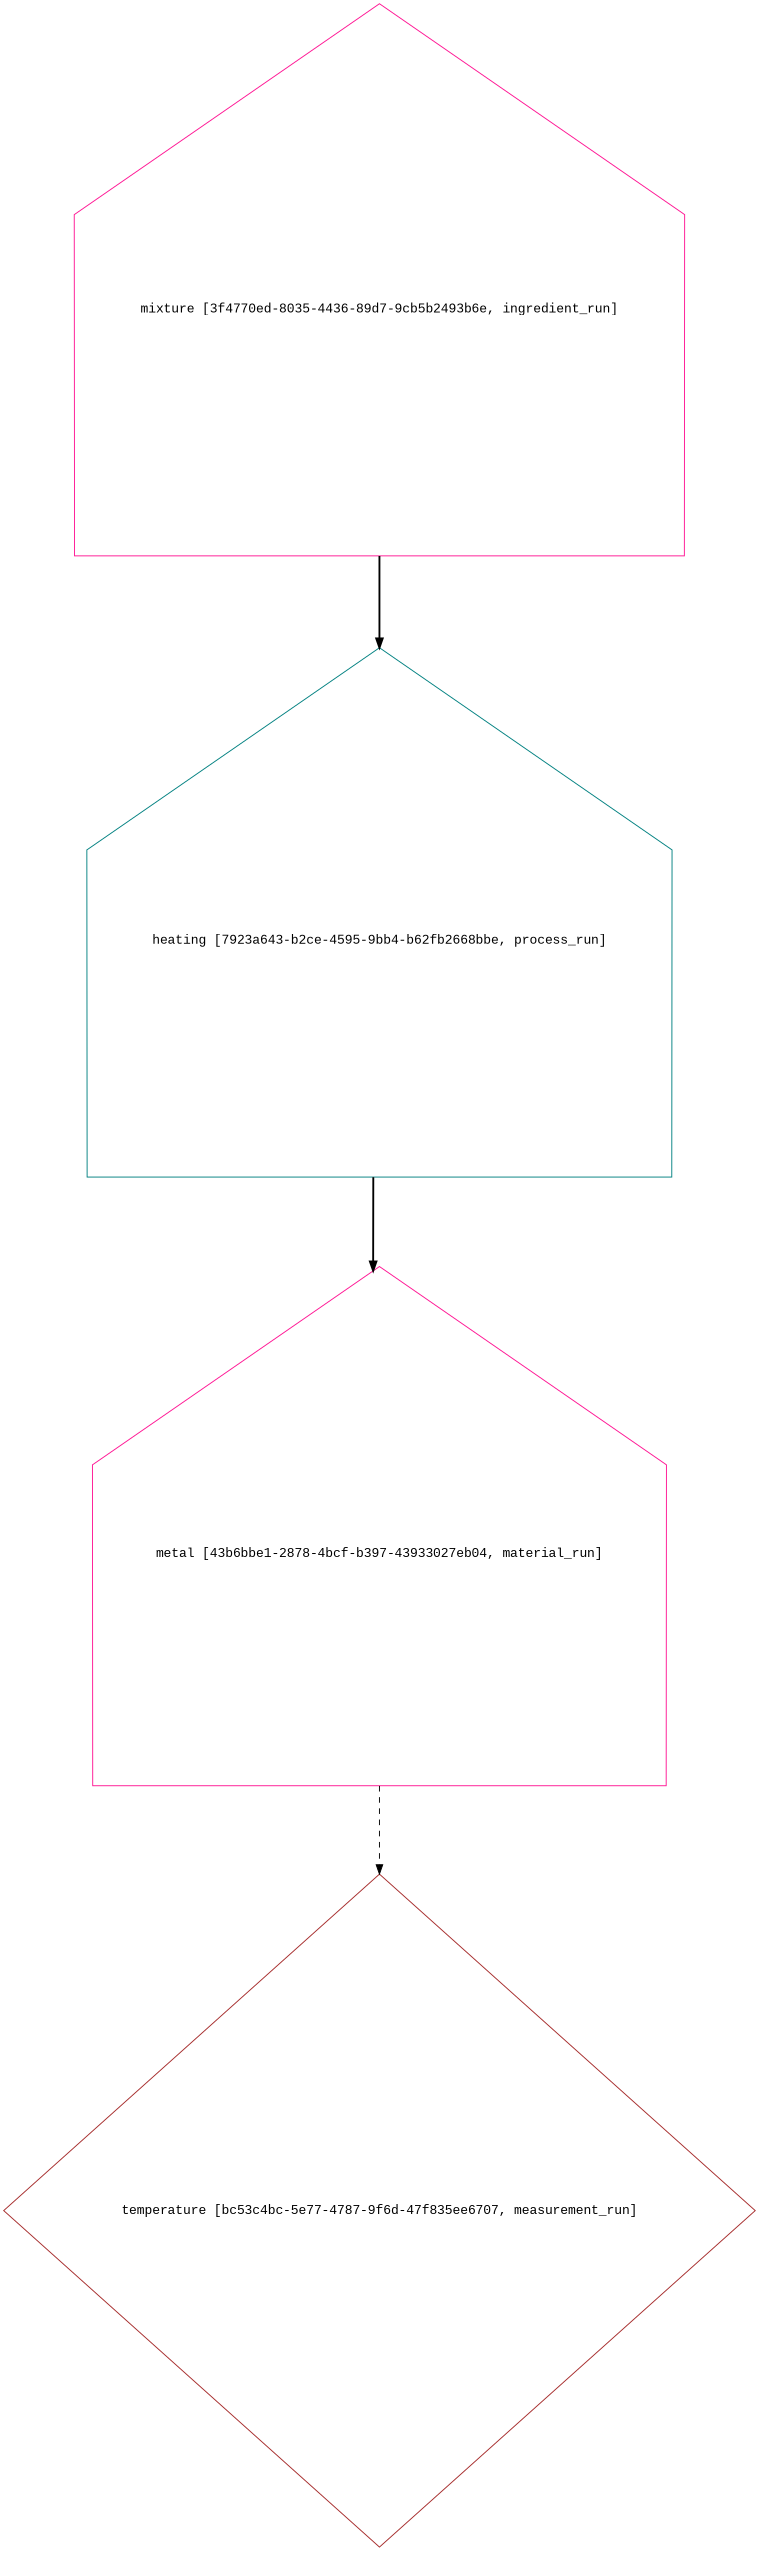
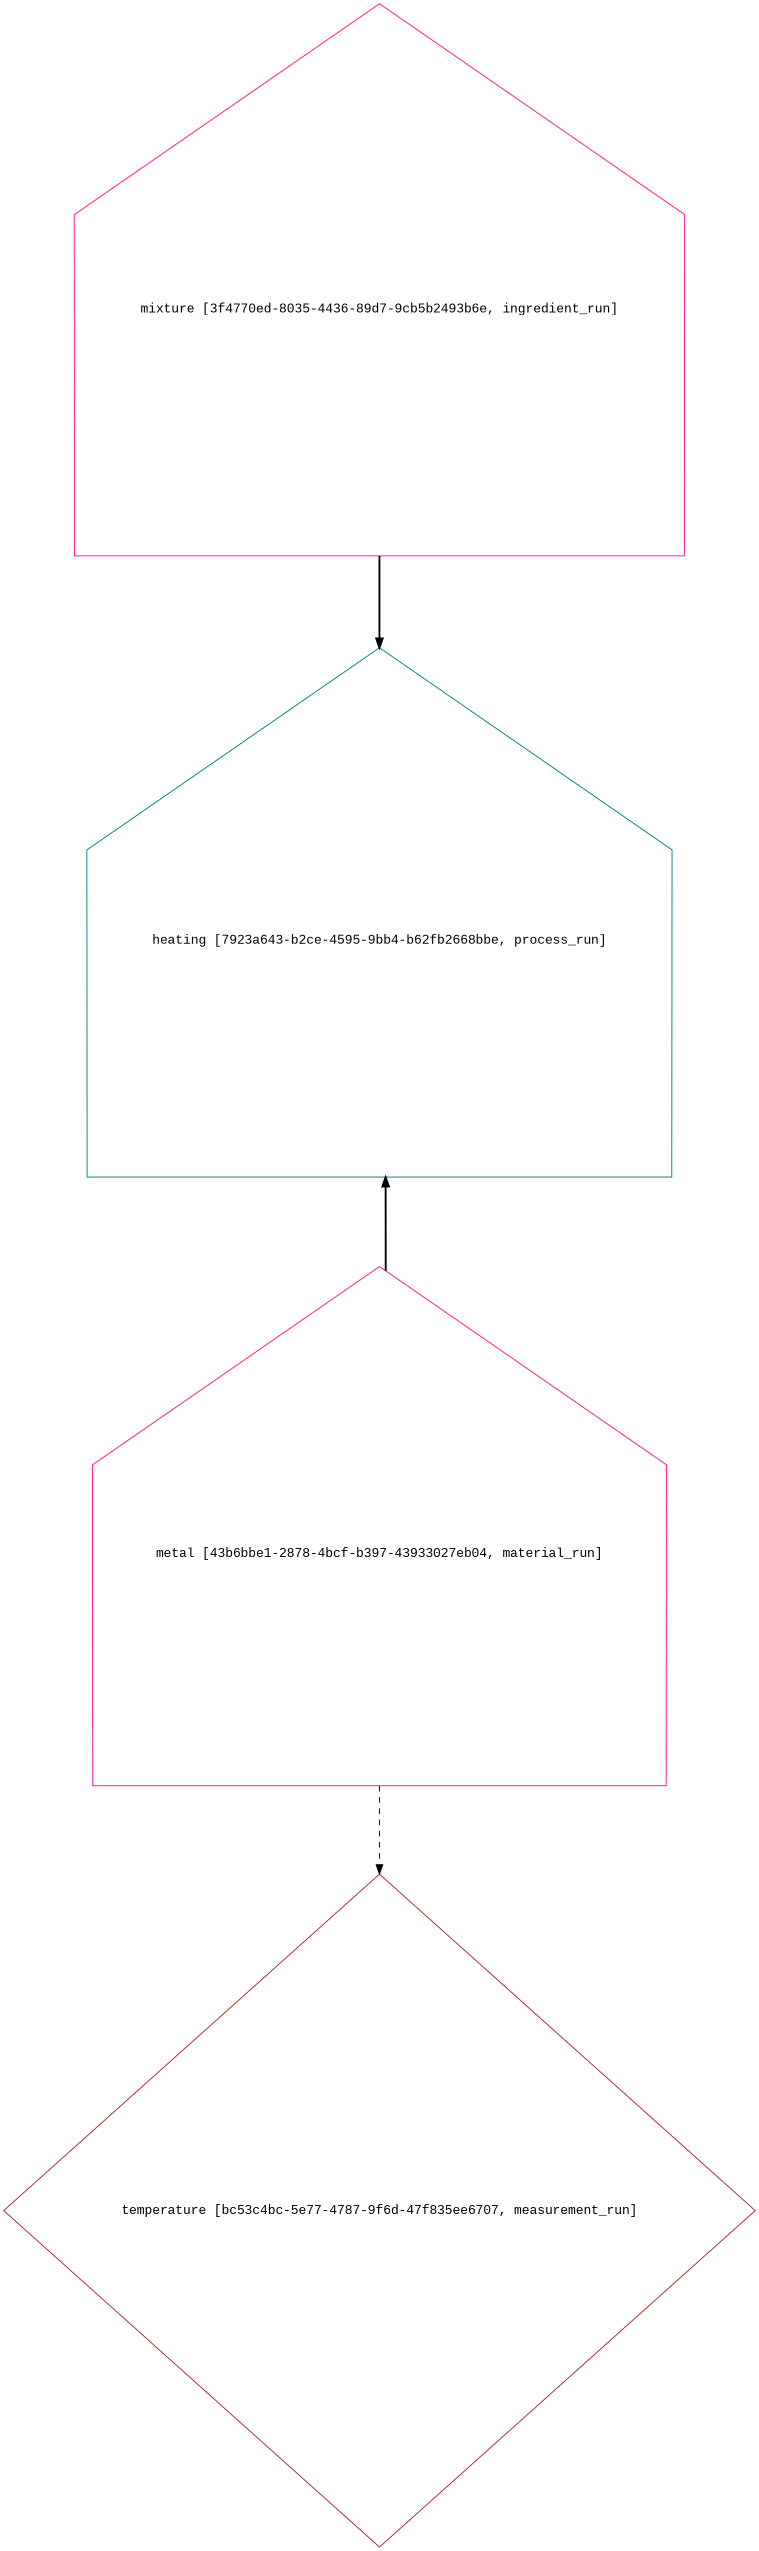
(373, 1219) -> (386, 1229)
